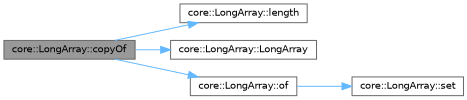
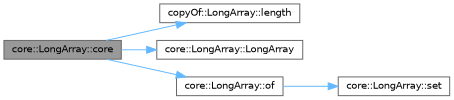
(244, 13) -> (230, 13)
(70, 50) -> (63, 50)
